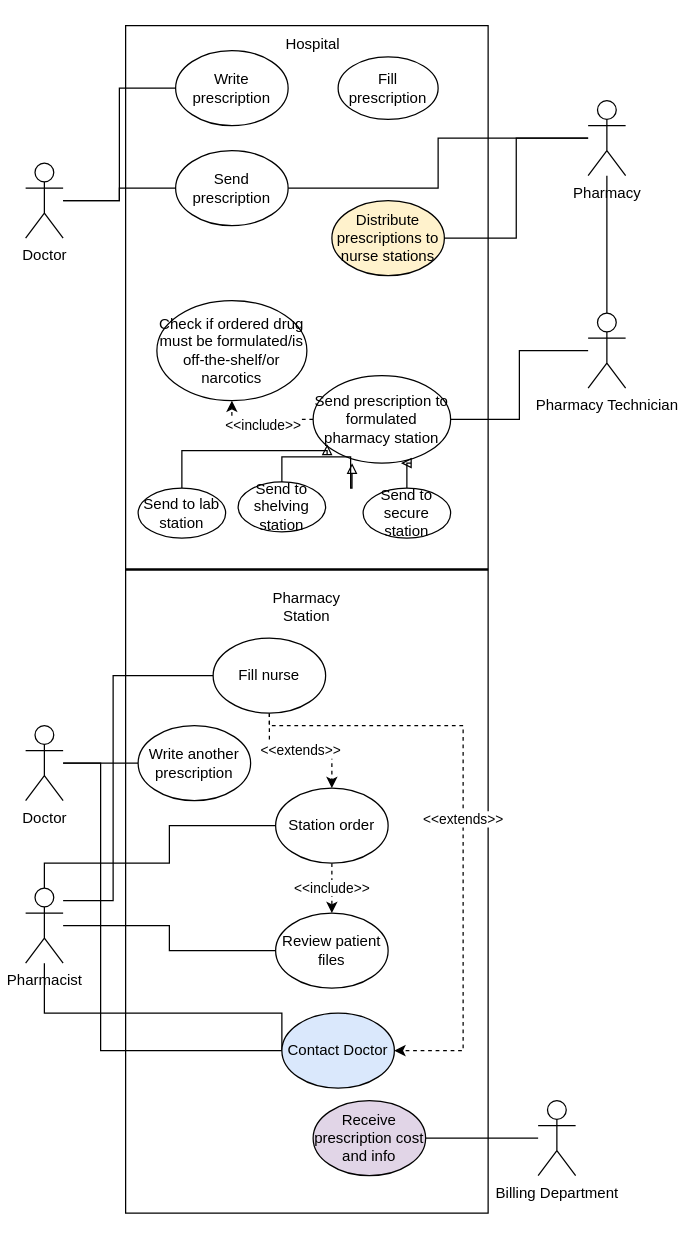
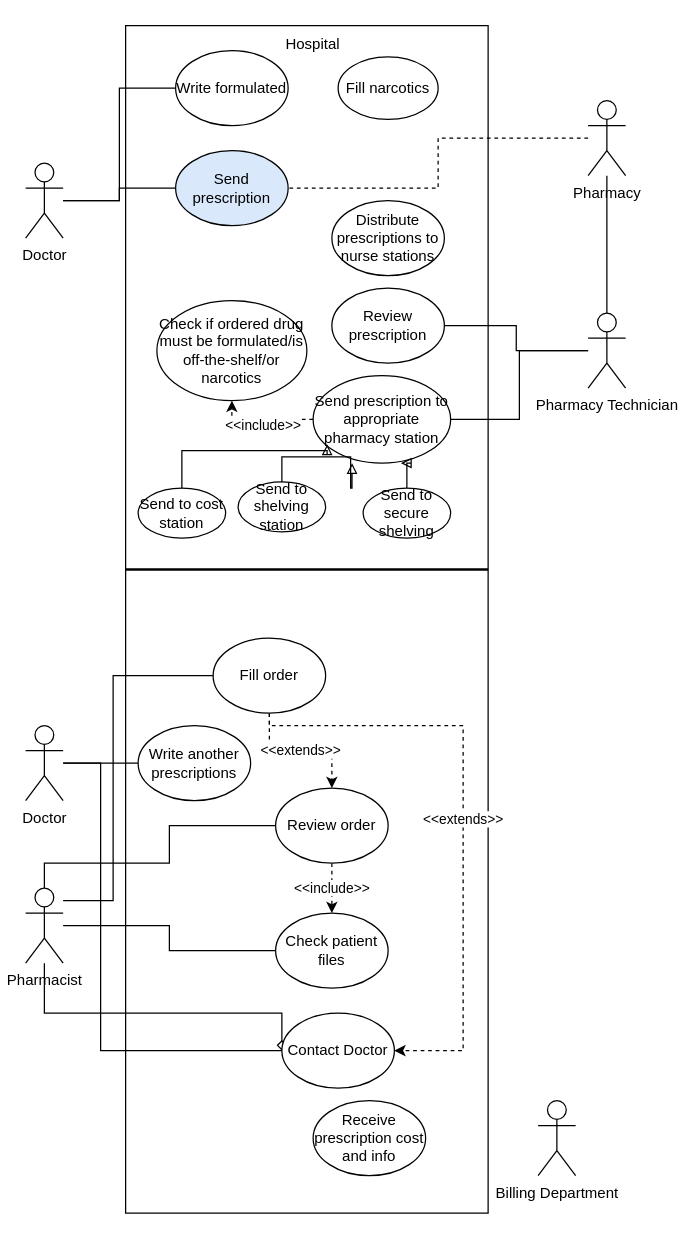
(232, 88) -> (232, 88)
(388, 88) -> (388, 88)
(232, 188) -> (232, 188)
(428, 188) -> (428, 188)
(516, 224) -> none
(388, 238) -> (388, 238)
none -> (388, 326)
none -> (494, 326)
(382, 419) -> (382, 419)
(182, 513) -> (182, 513)
(407, 513) -> (407, 513)
(307, 607) -> none
(269, 676) -> (269, 676)
(194, 763) -> (194, 763)
(332, 826) -> (332, 826)
(332, 951) -> (332, 951)
(282, 1045) -> (282, 1040)
(338, 1051) -> (338, 1051)
(369, 1138) -> (369, 1138)
(482, 1138) -> none
